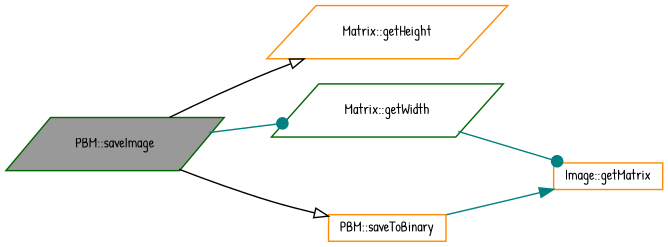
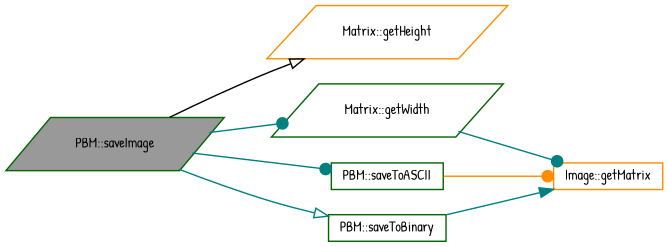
none -> (387, 176)
(246, 193) -> (246, 193)
(387, 228) -> (387, 228)
